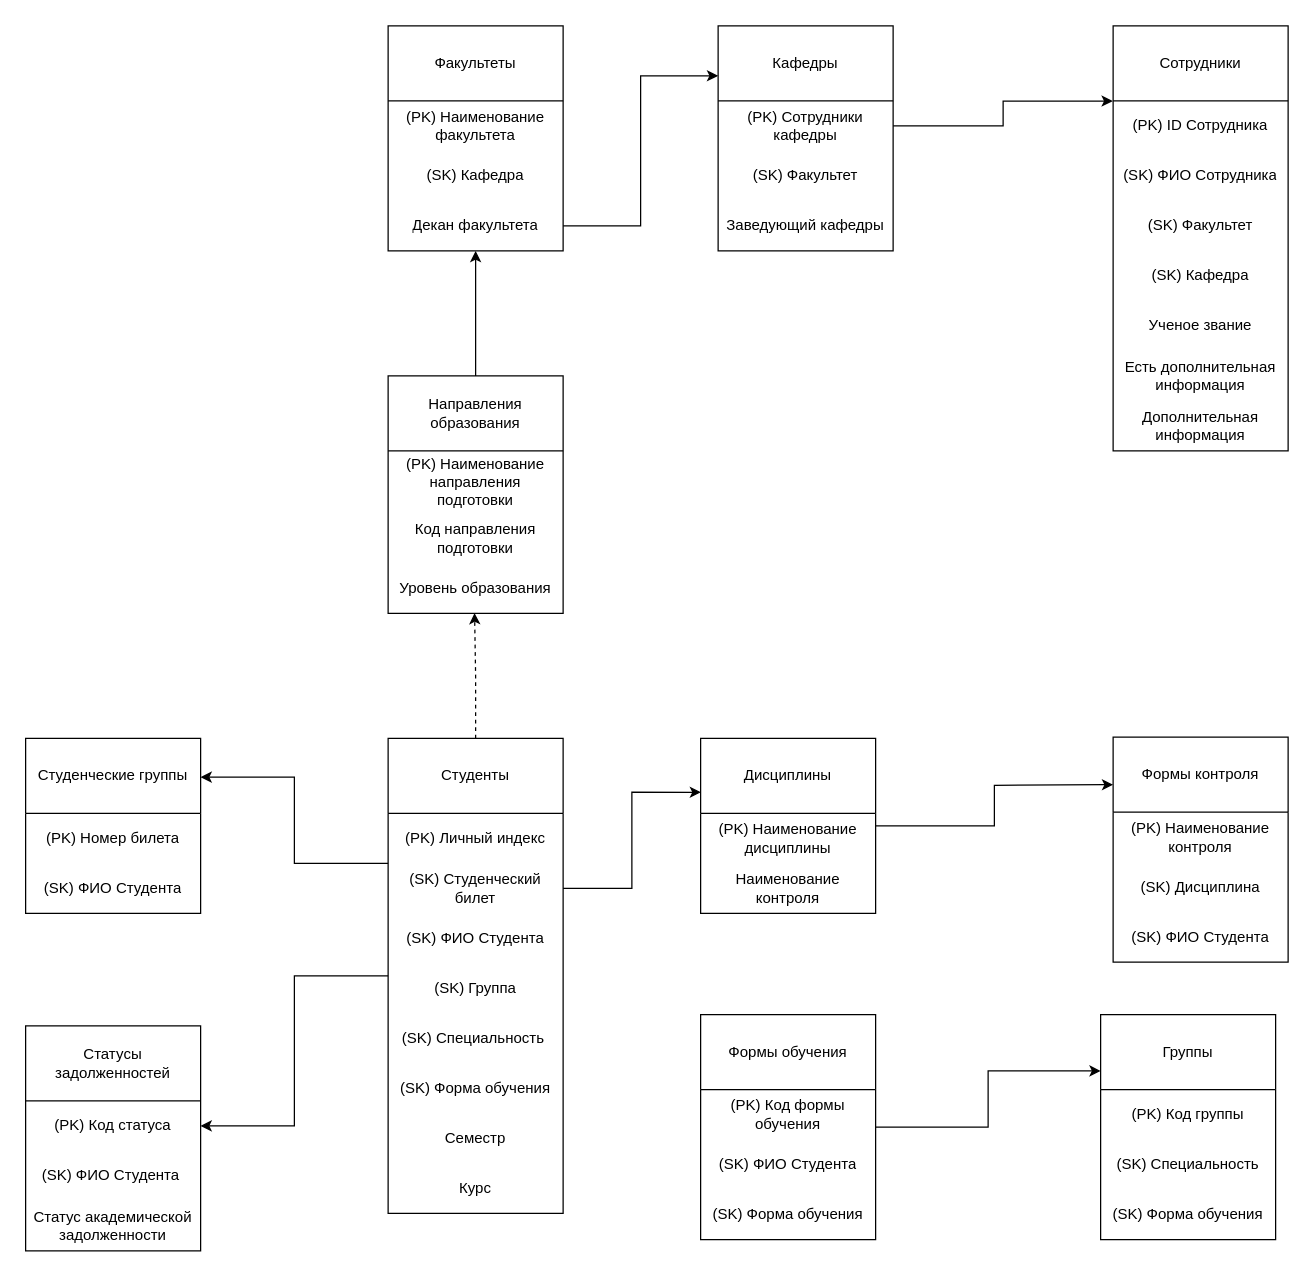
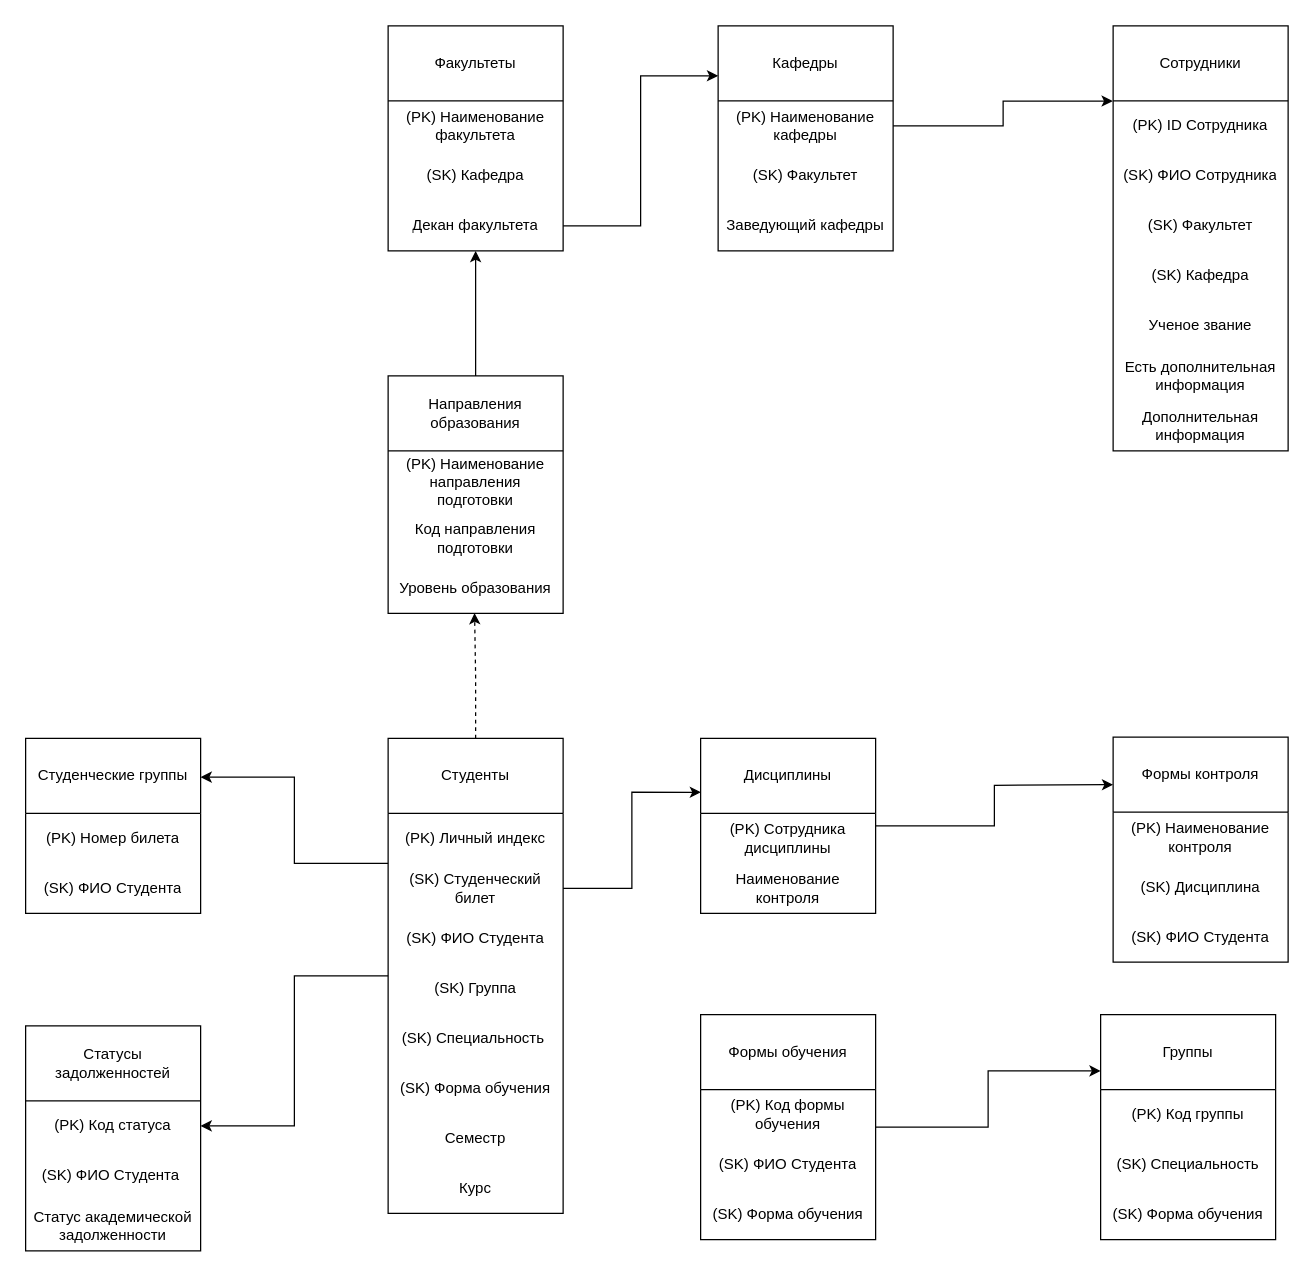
(806, 126) -> (806, 126)
(788, 838) -> (788, 838)
